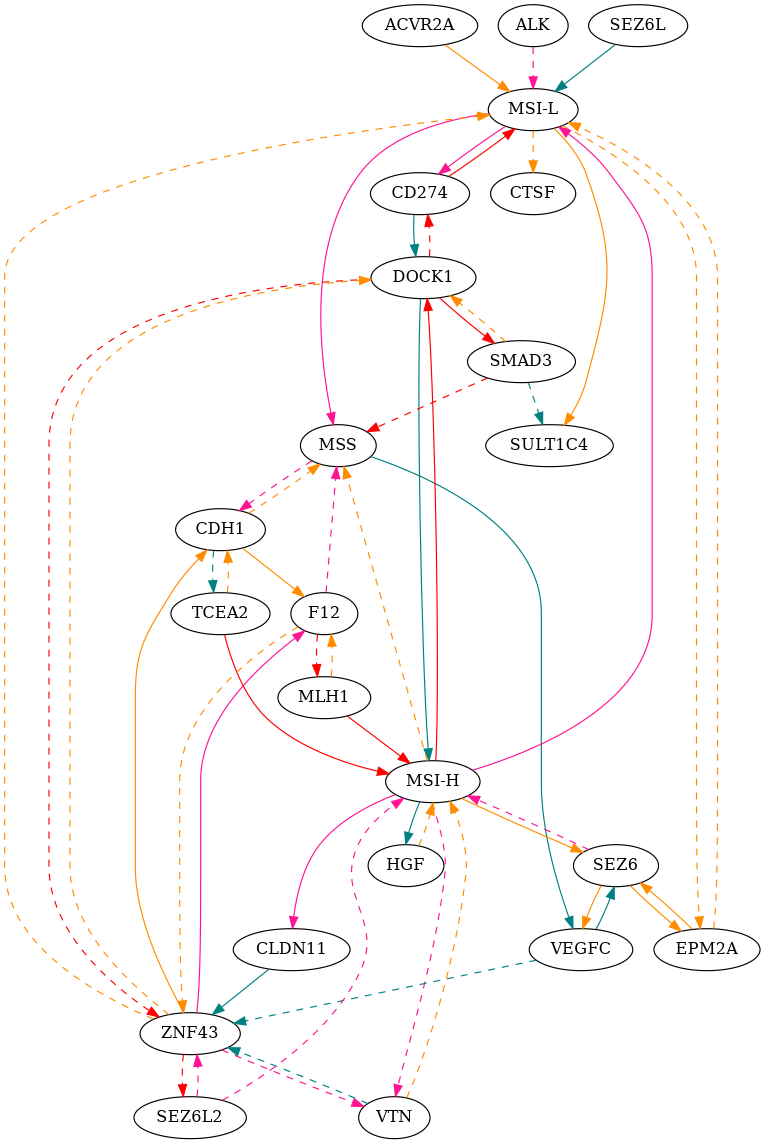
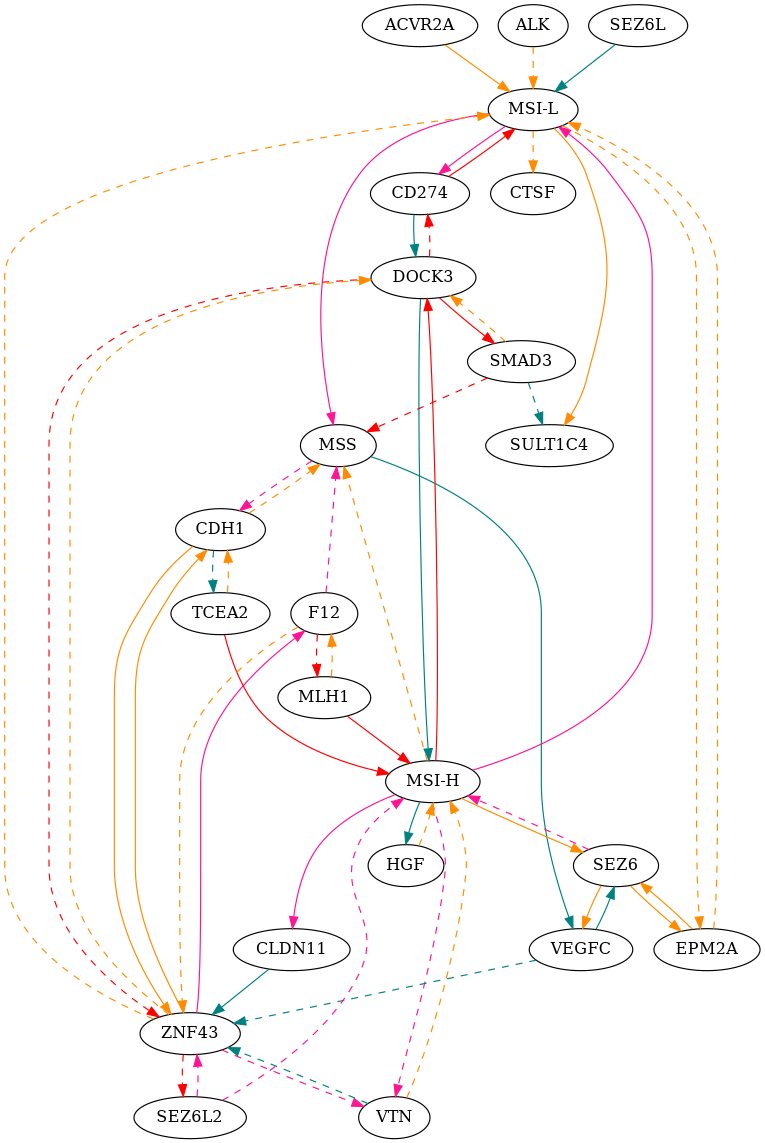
(533, 62) -> (533, 62)
(424, 278) -> (424, 278)
(269, 569) -> (114, 768)
